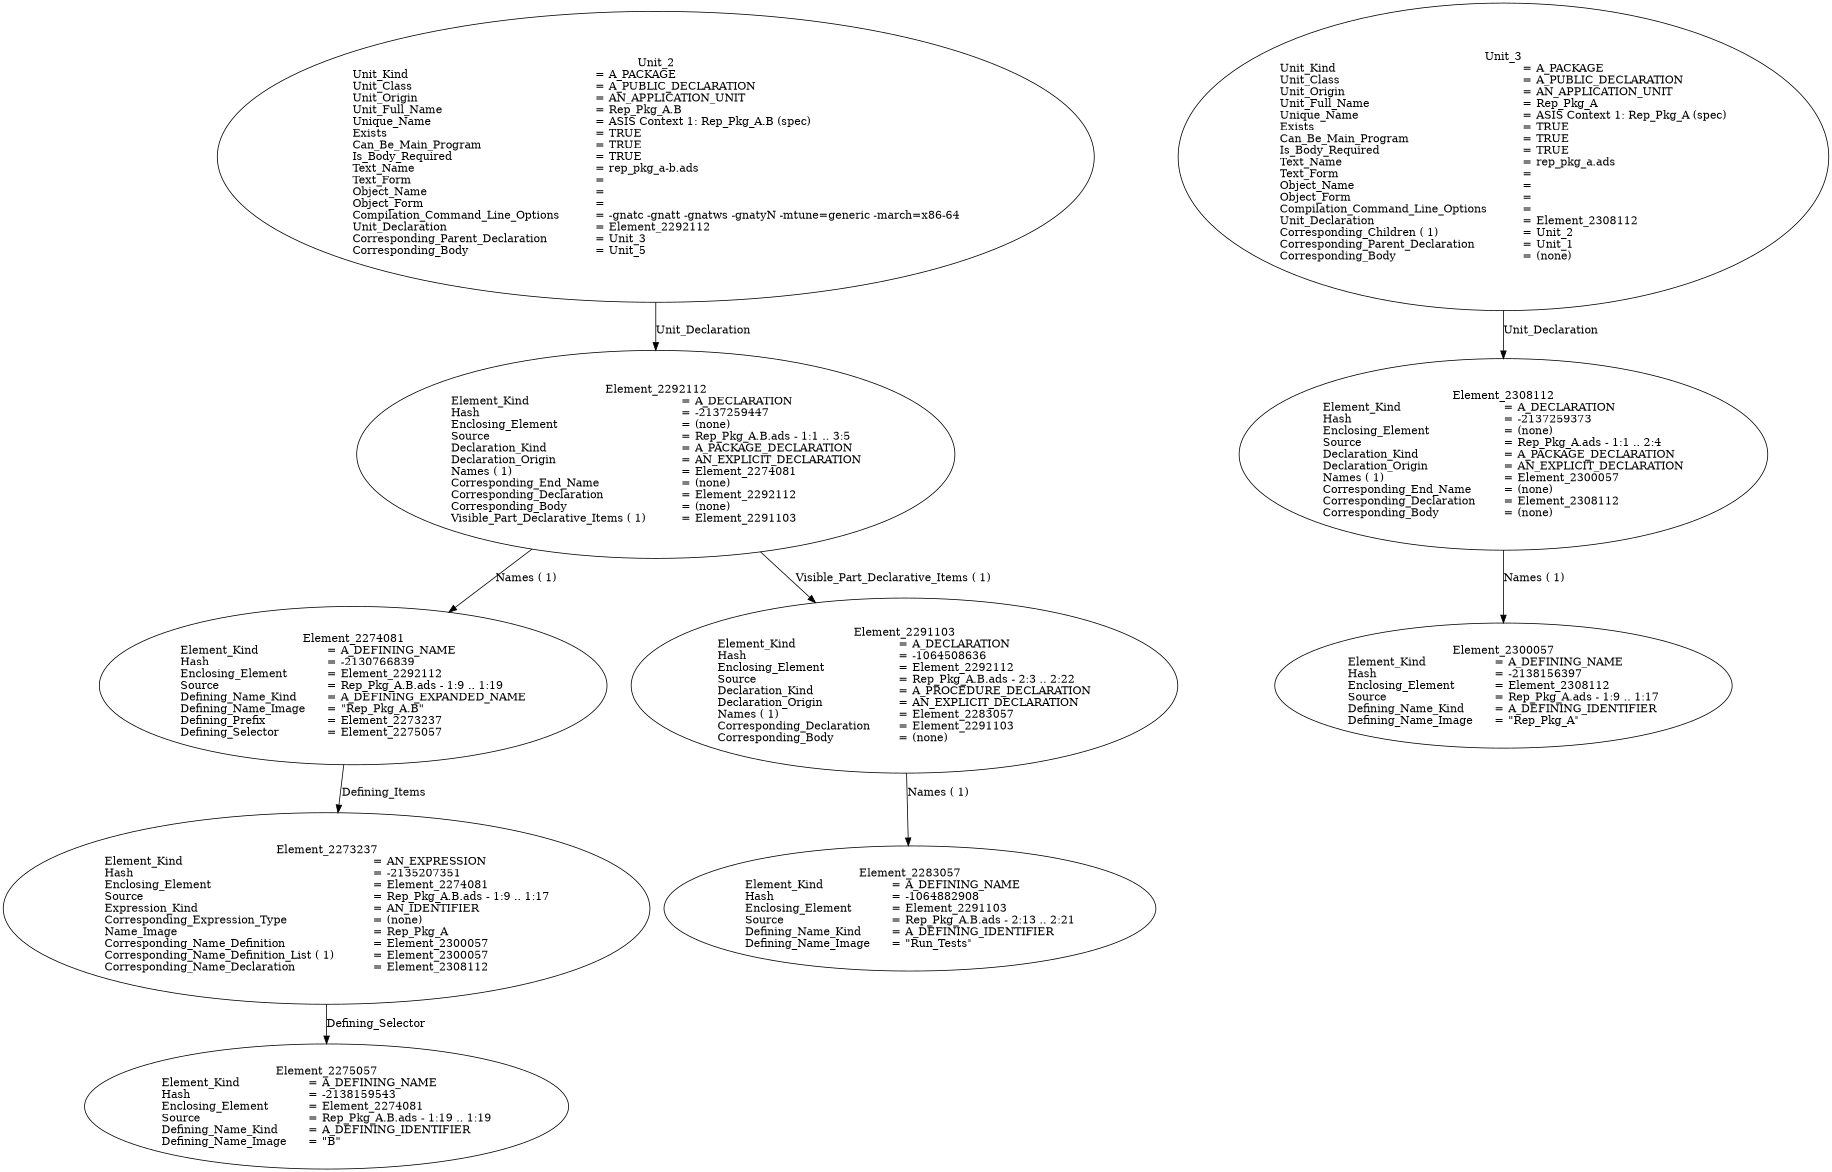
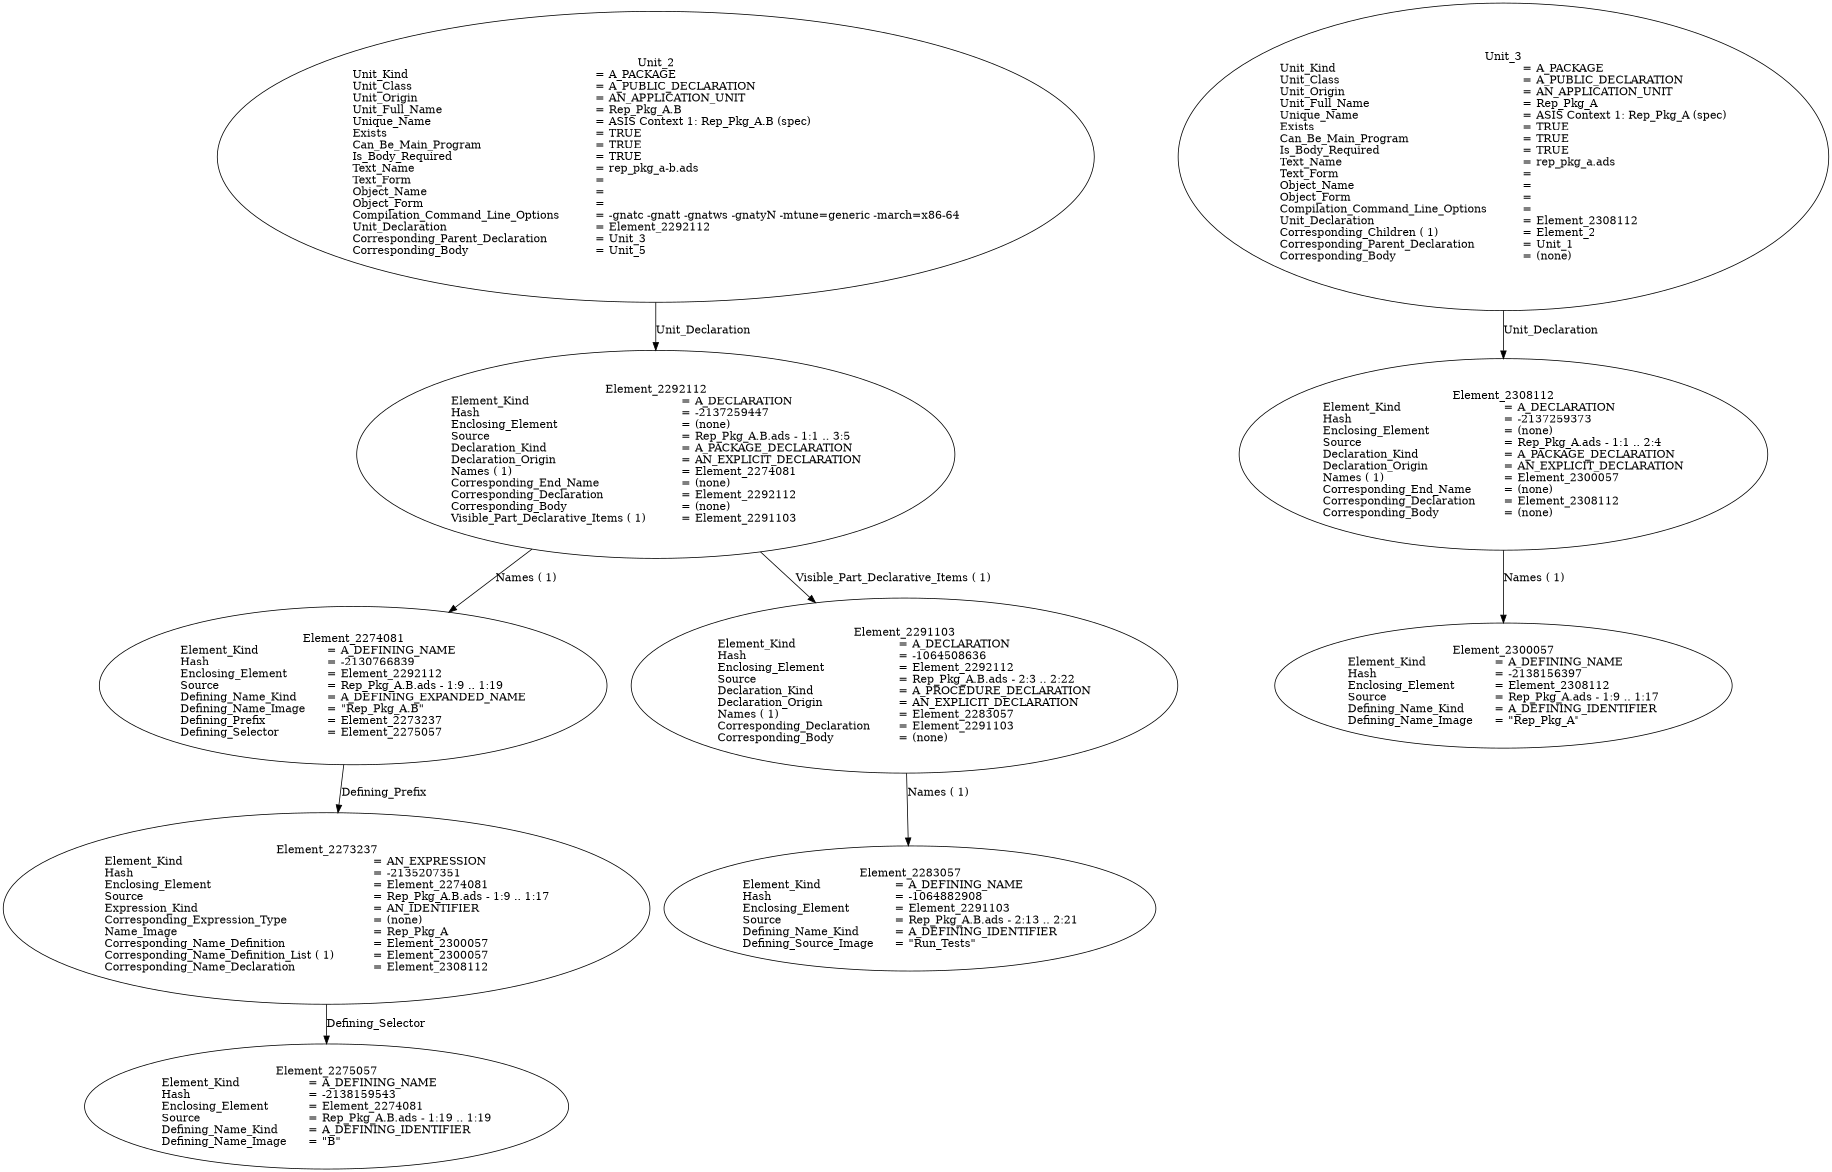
(1555, 233) -> (1566, 233)
(384, 793) -> (384, 793)
(817, 944) -> (817, 944)
